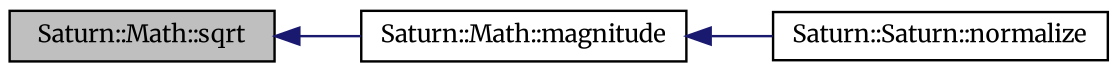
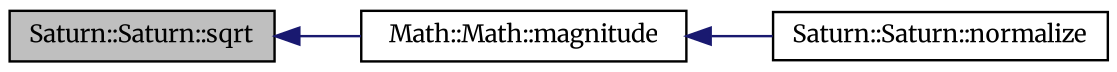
(142, 36) -> (142, 36)
(524, 36) -> (524, 36)
